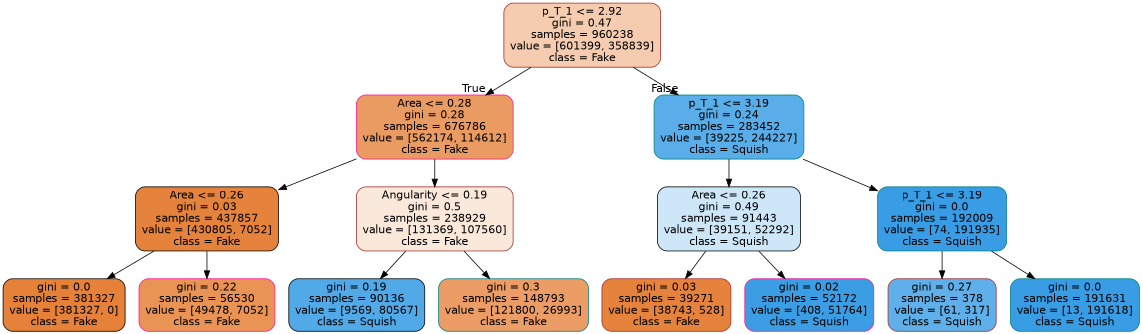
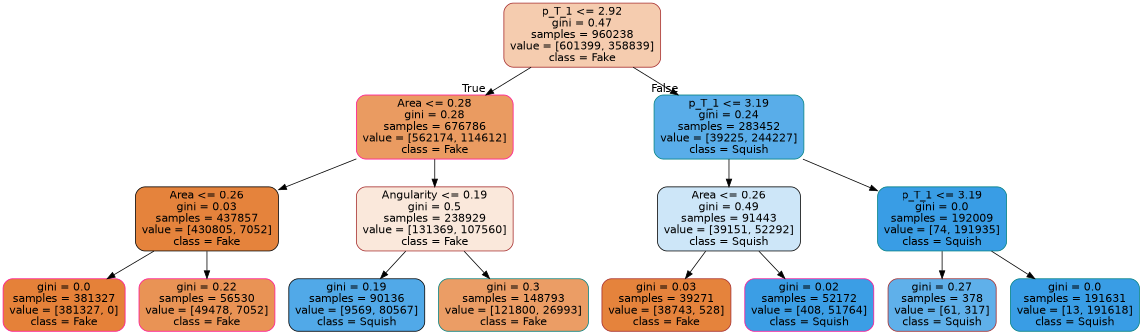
(64, 305) -> (64, 305)
